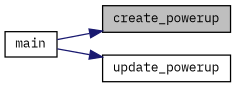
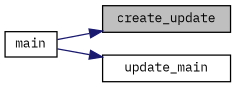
(167, 19) -> (167, 19)
(167, 68) -> (167, 68)
